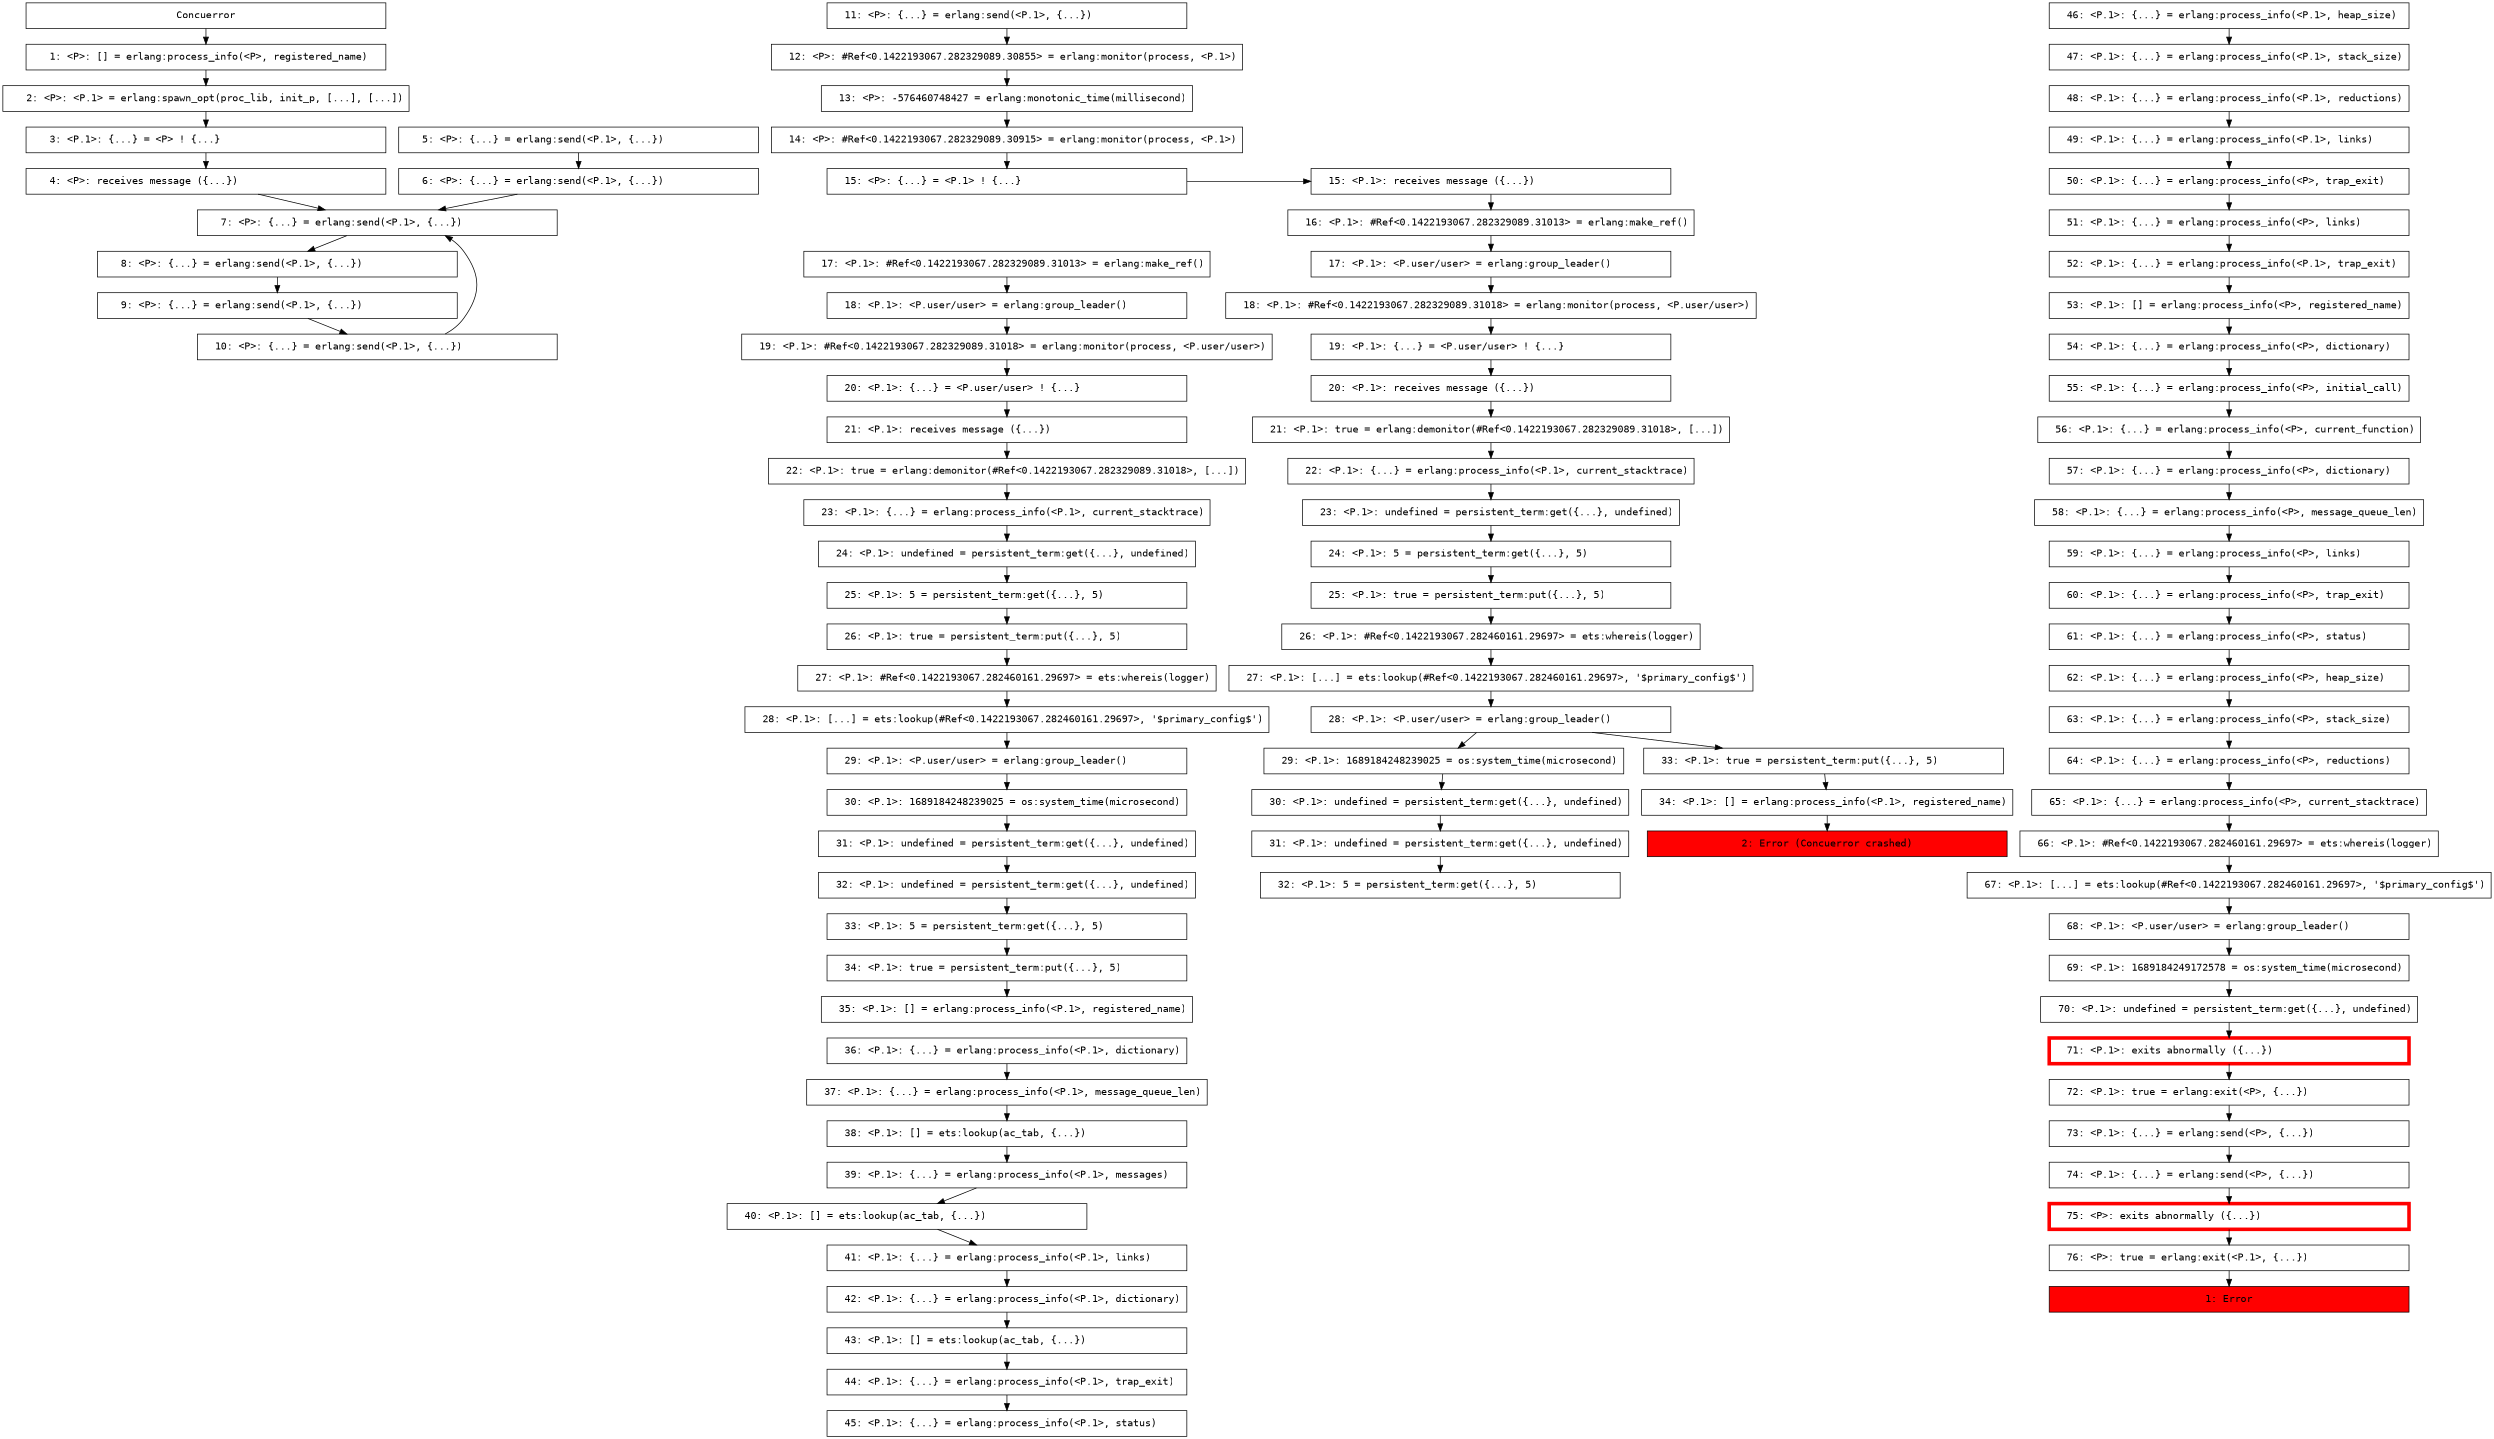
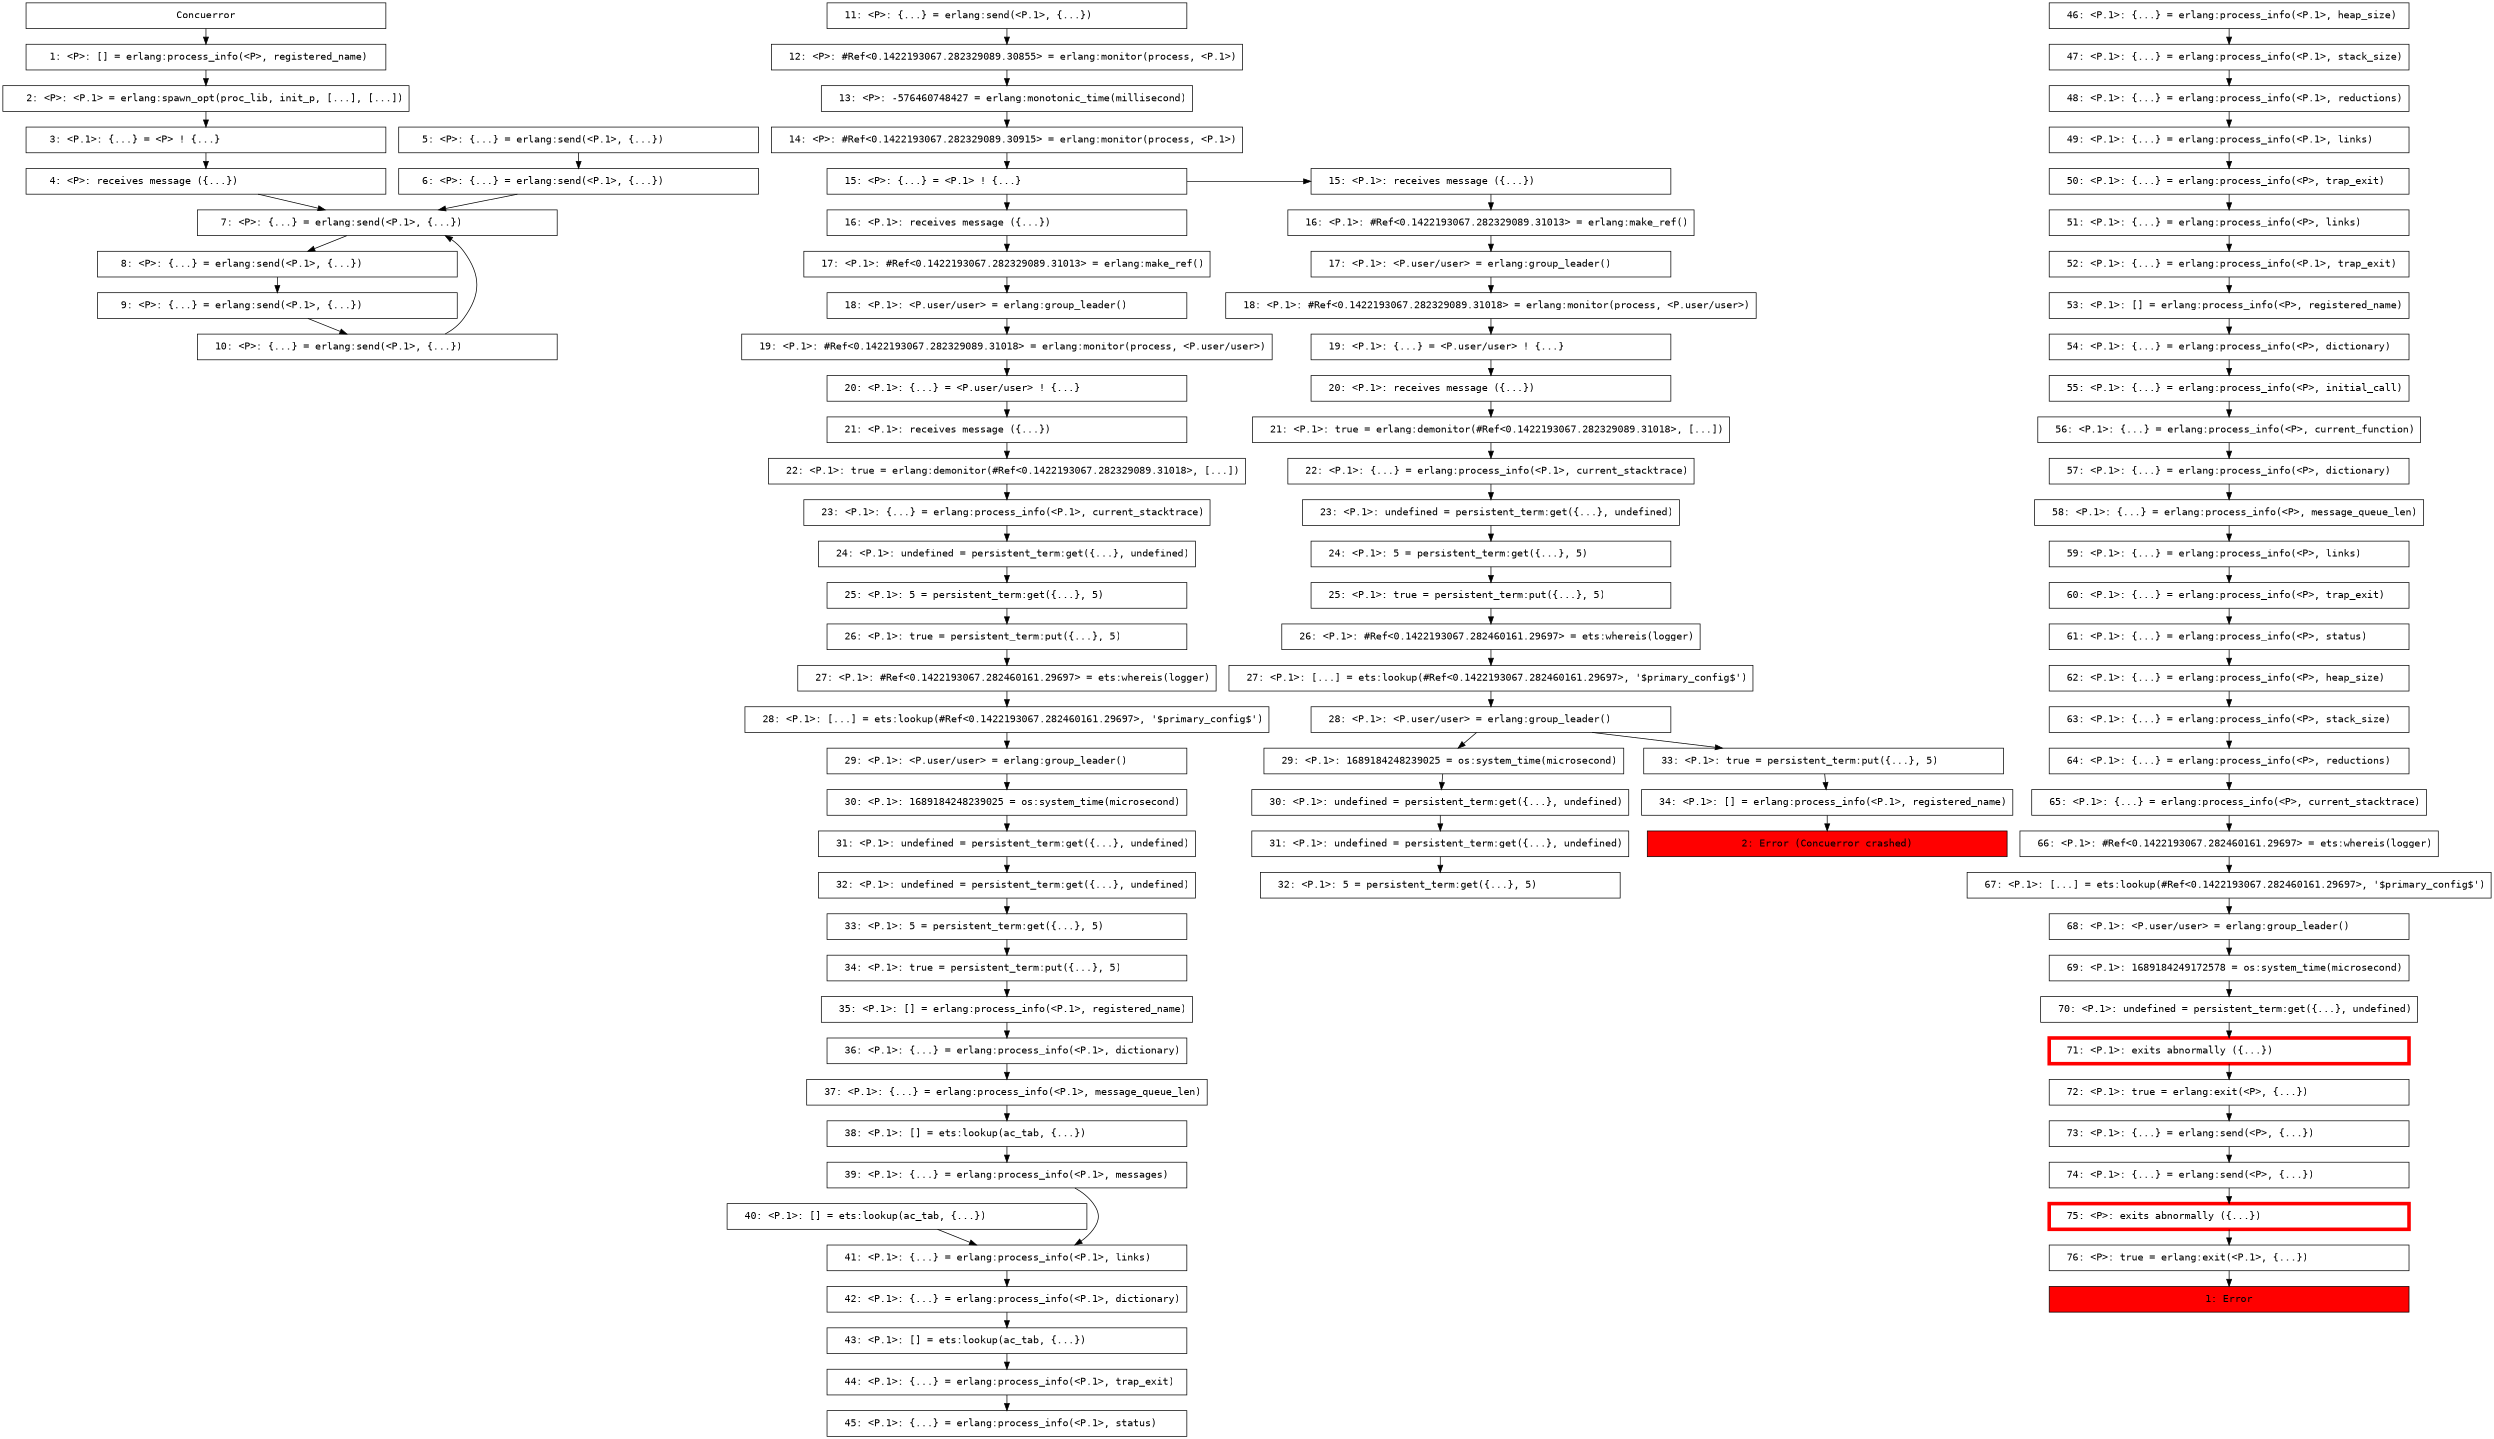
none -> (2229, 74)
none -> (1007, 223)
none -> (1007, 1027)
(960, 1194) -> (1098, 1213)
